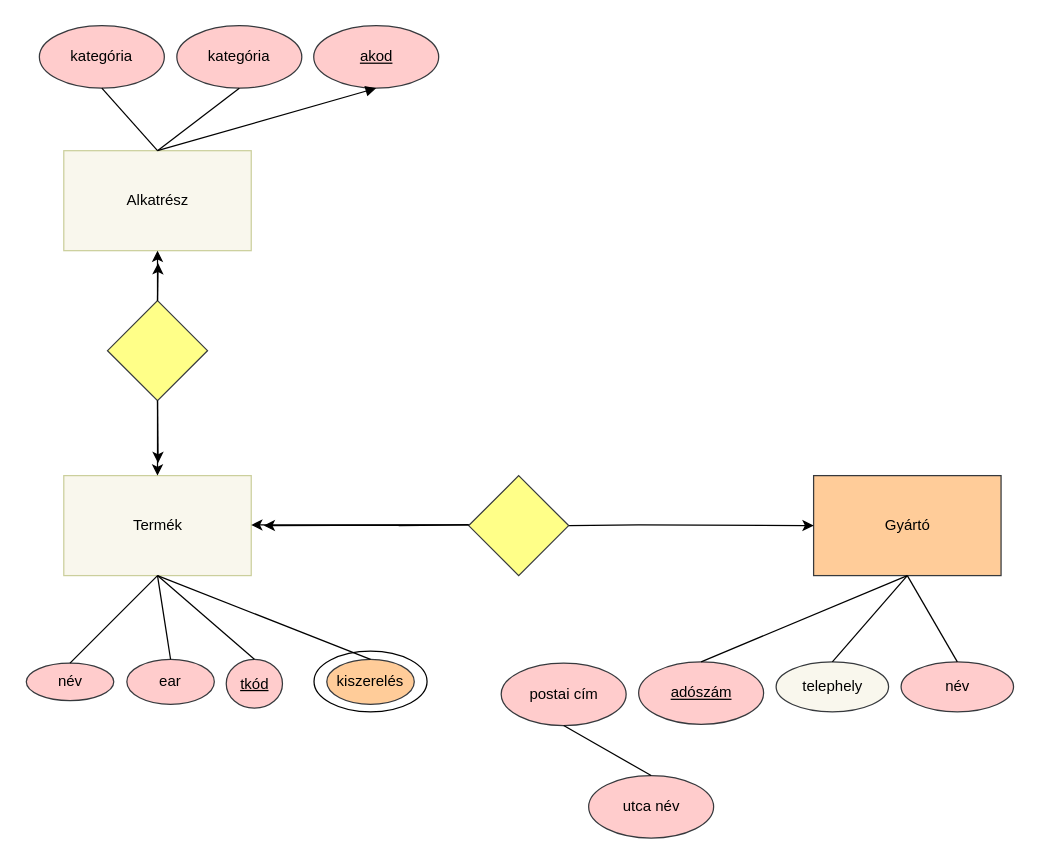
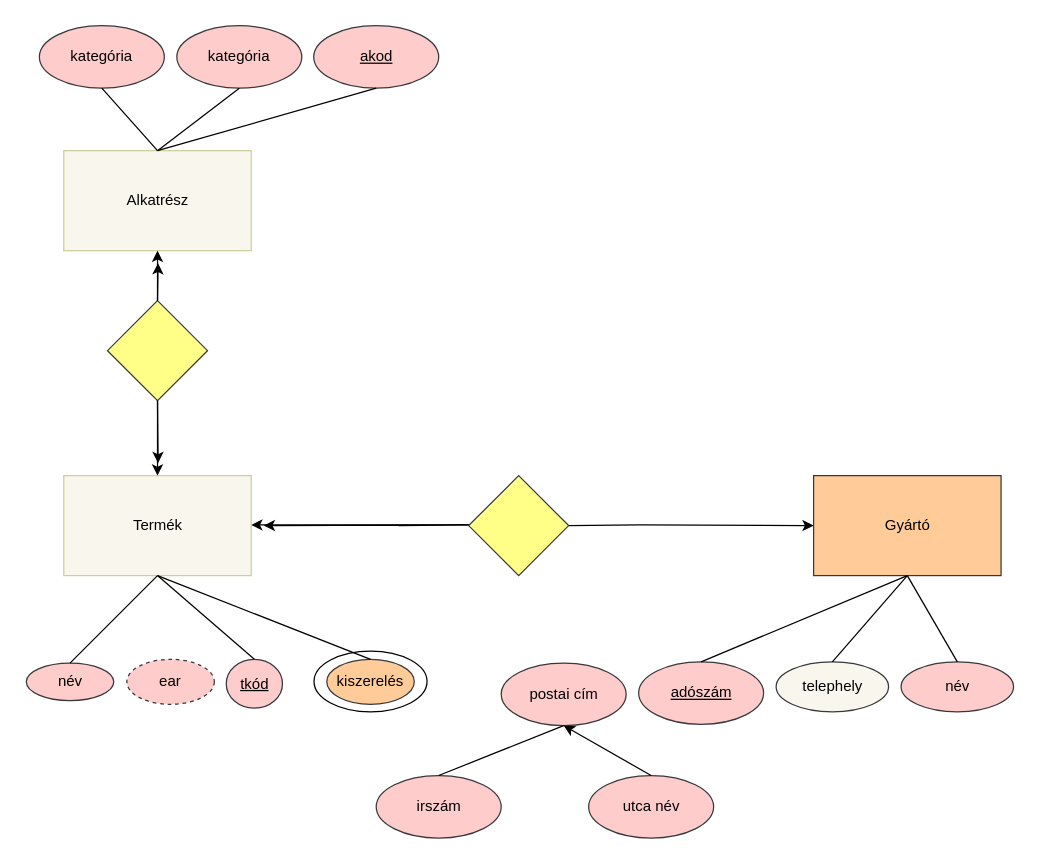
(365, 91) -> (370, 90)
(164, 619) -> none
(171, 682) -> (171, 682)
(568, 728) -> (572, 730)
none -> (499, 751)
none -> (439, 807)
